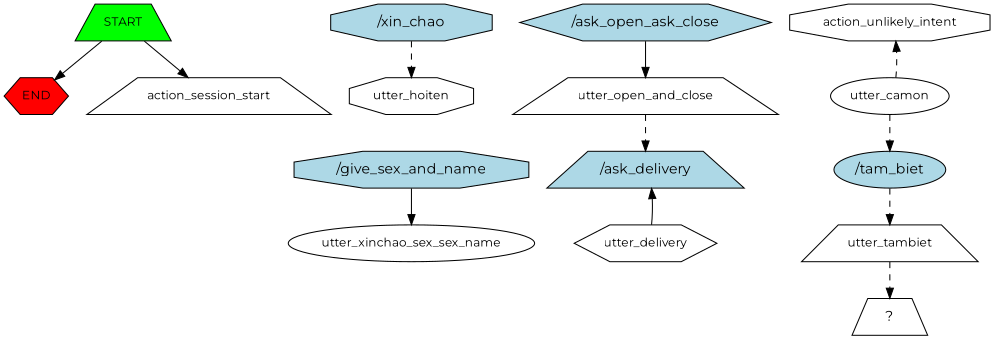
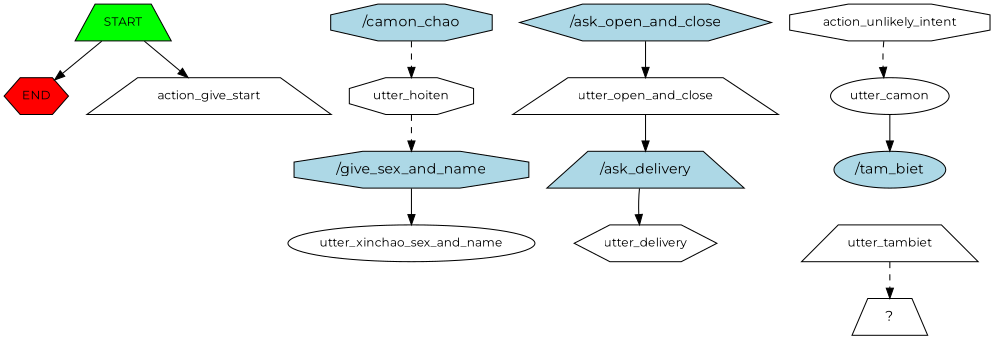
(411, 22) -> (411, 22)
(646, 22) -> (646, 22)
(897, 65) -> (883, 54)
(209, 96) -> (209, 96)
none -> (411, 128)
(646, 128) -> (646, 128)
(890, 128) -> (890, 128)
(890, 201) -> none
(652, 212) -> (639, 201)
(411, 243) -> (411, 243)
